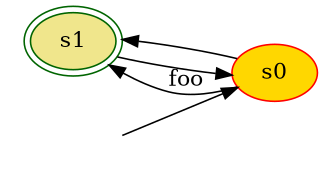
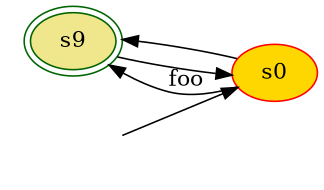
(73, 41) -> (73, 41)
